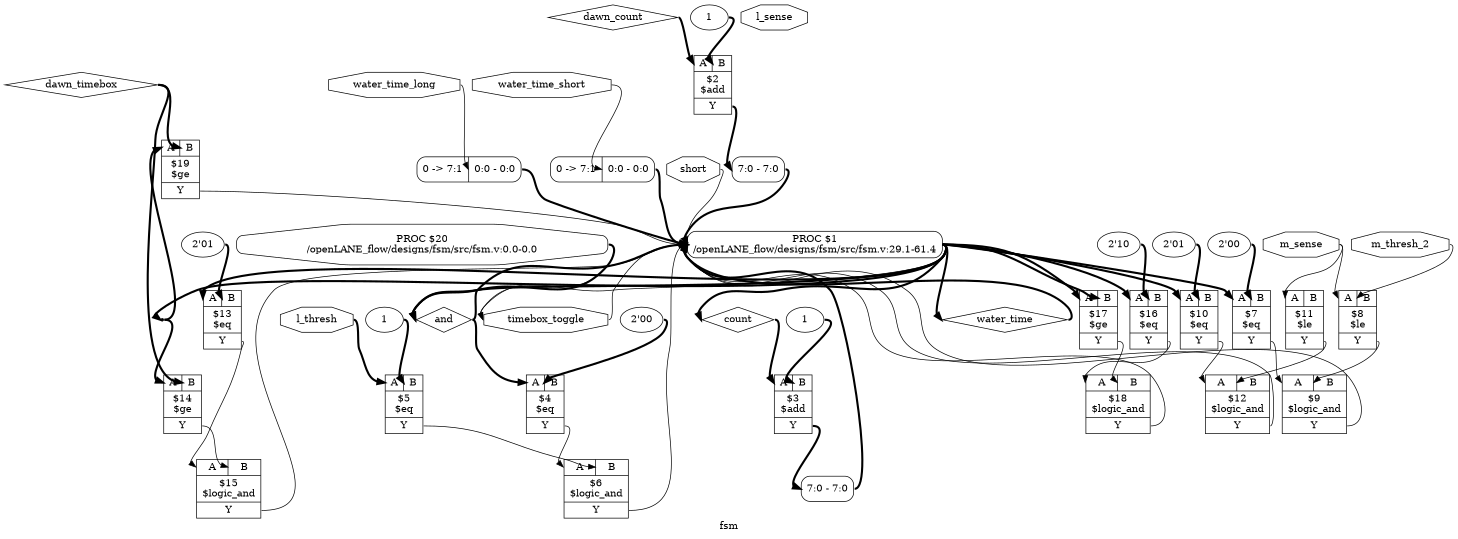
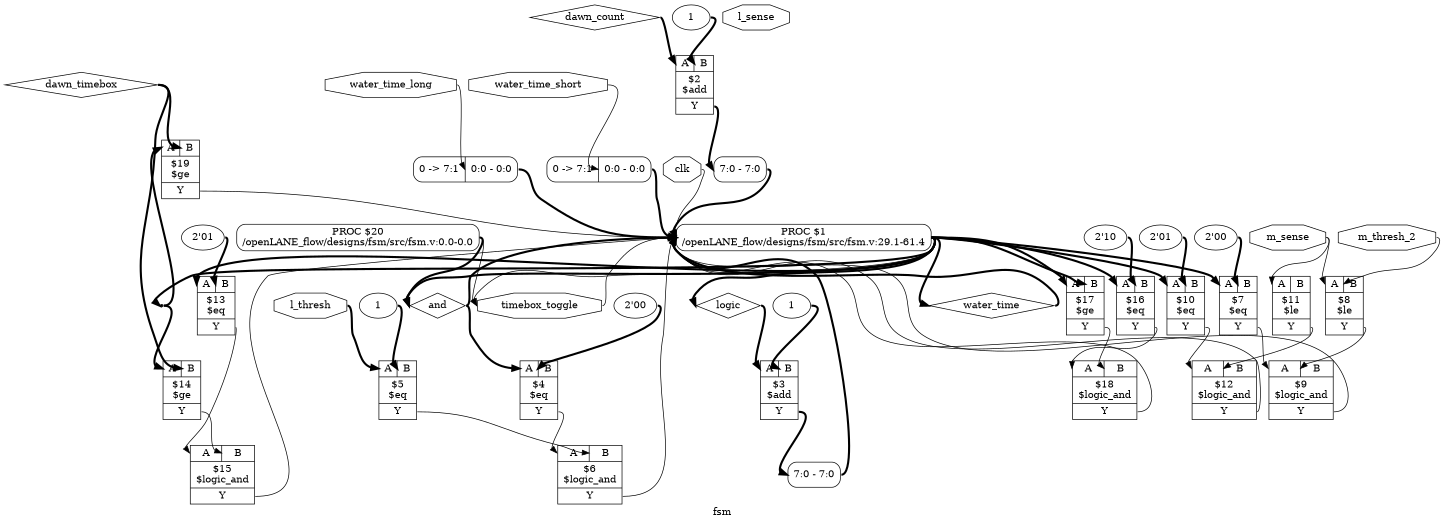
(693, 169) -> (682, 169)
(422, 245) -> (358, 238)
(738, 320) -> (728, 306)
